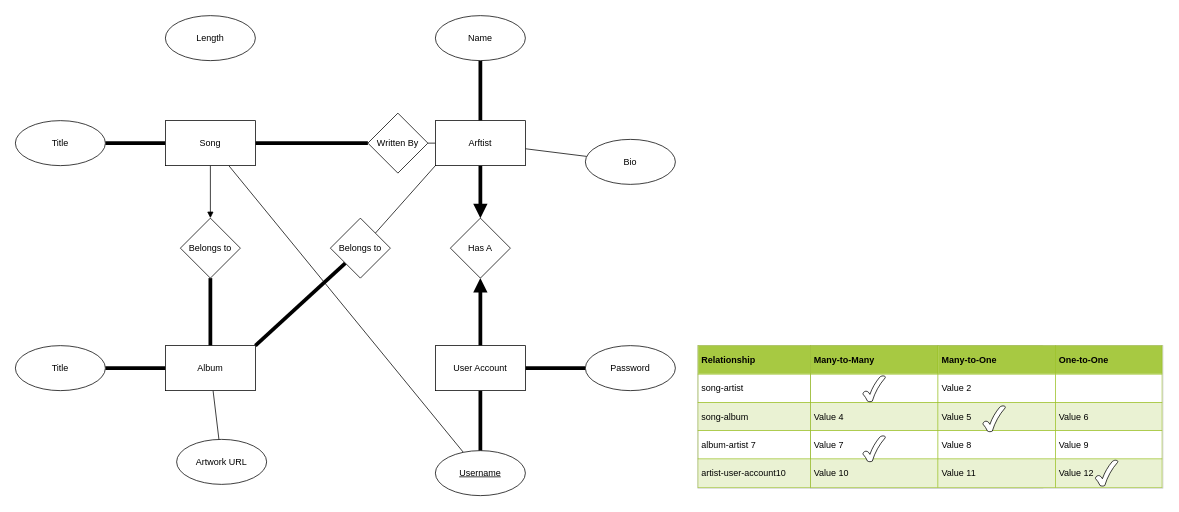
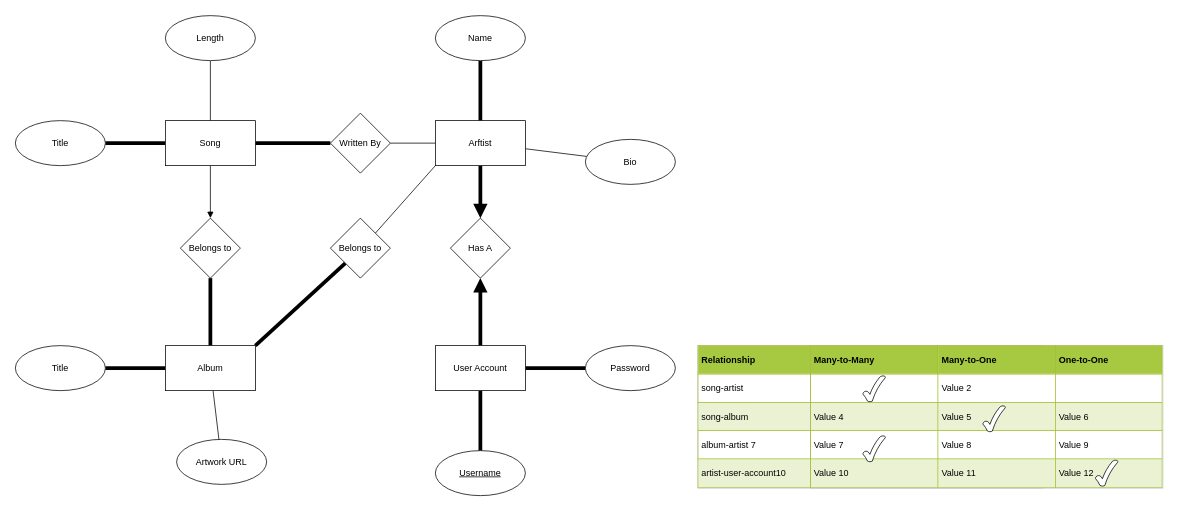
(398, 143) -> (360, 143)
(346, 309) -> (210, 90)
